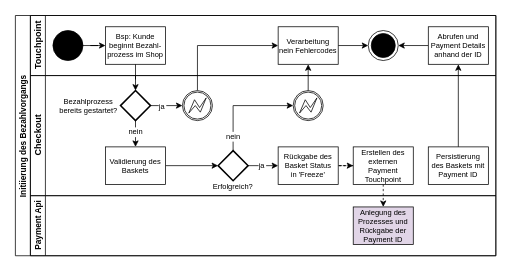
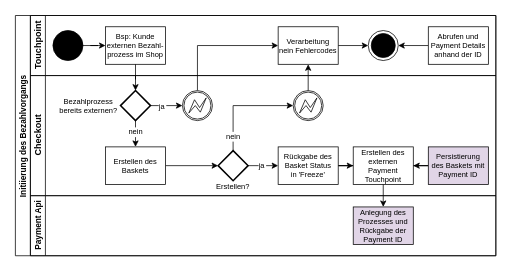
(135, 37) -> (135, 37)
(88, 101) -> (88, 101)
(458, 108) -> (418, 165)
(135, 161) -> (135, 161)
(340, 165) -> (340, 165)
(458, 165) -> (458, 165)
(233, 186) -> (233, 186)
(383, 194) -> (383, 194)
